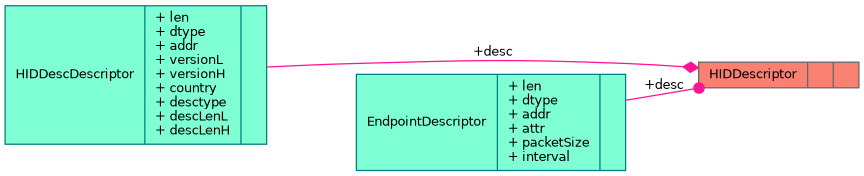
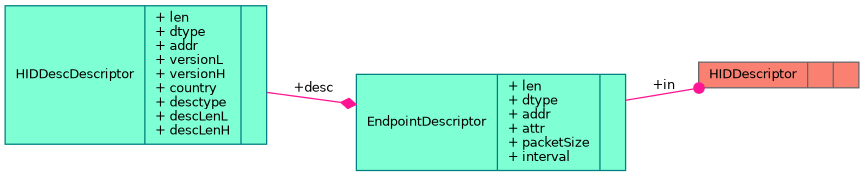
(475, 61) -> (304, 97)
(662, 86) -> (662, 86)
